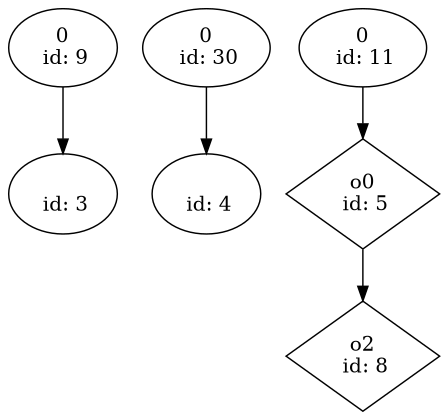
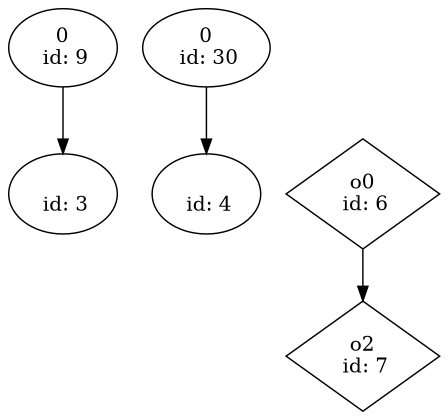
(363, 48) -> none
(363, 194) -> (363, 194)
(363, 356) -> (363, 356)
